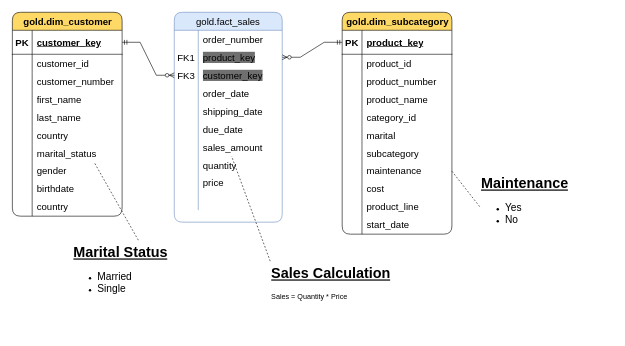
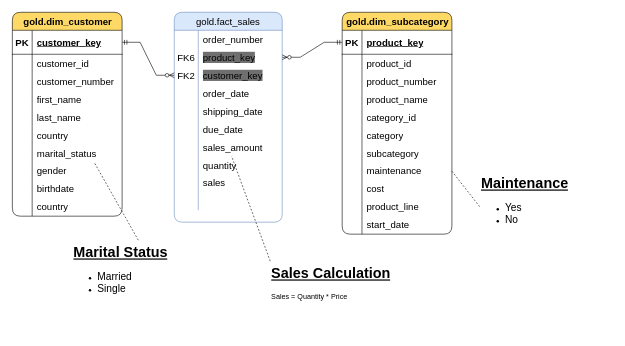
(186, 57) -> (186, 57)
(186, 75) -> (186, 75)
(383, 135) -> (388, 135)
(215, 183) -> (215, 183)
